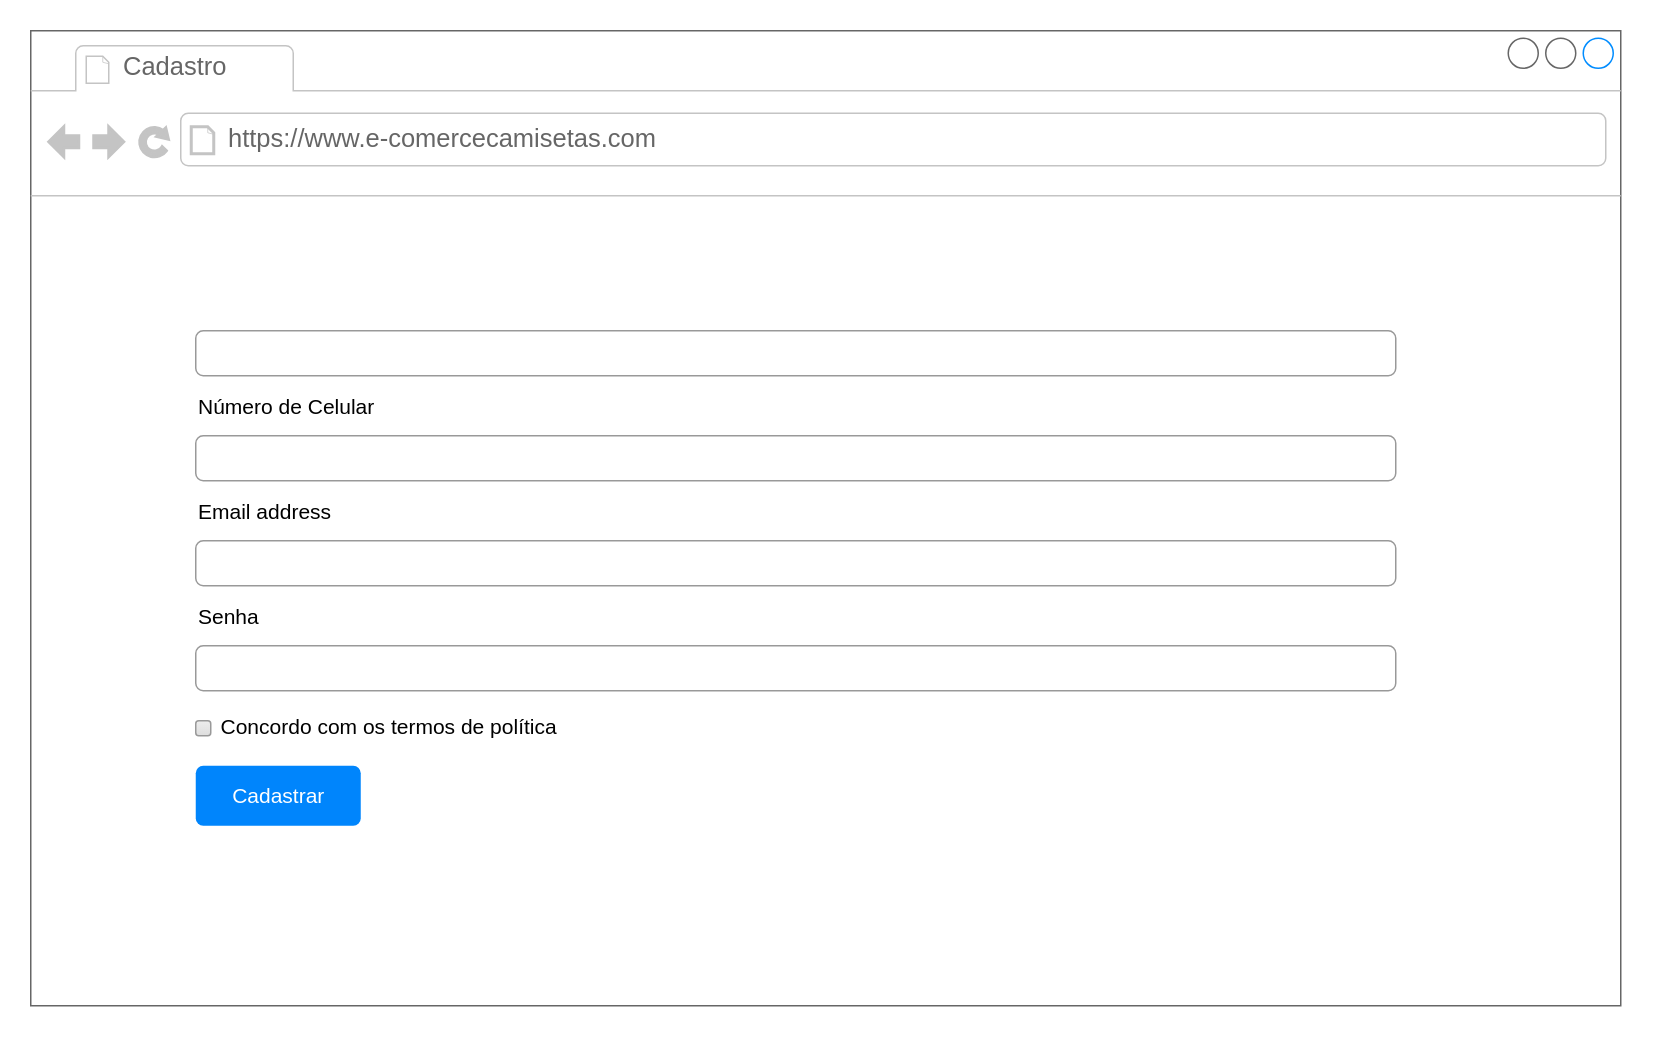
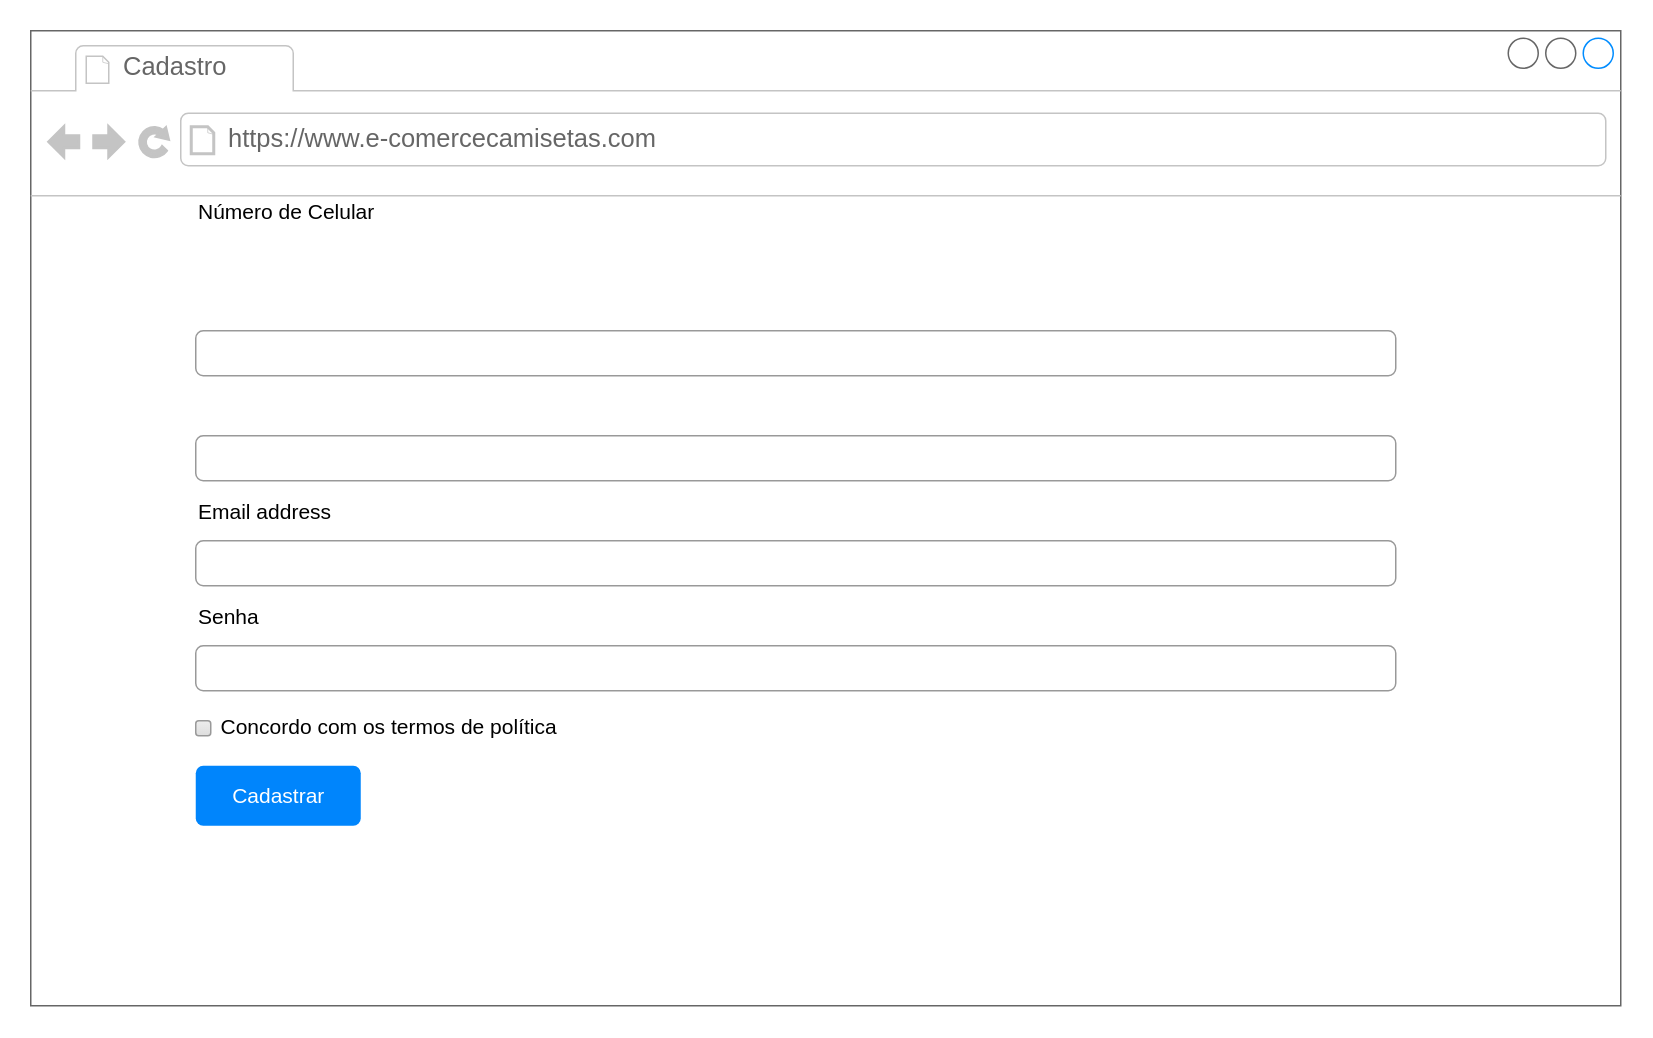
(391, 406) -> (391, 211)
